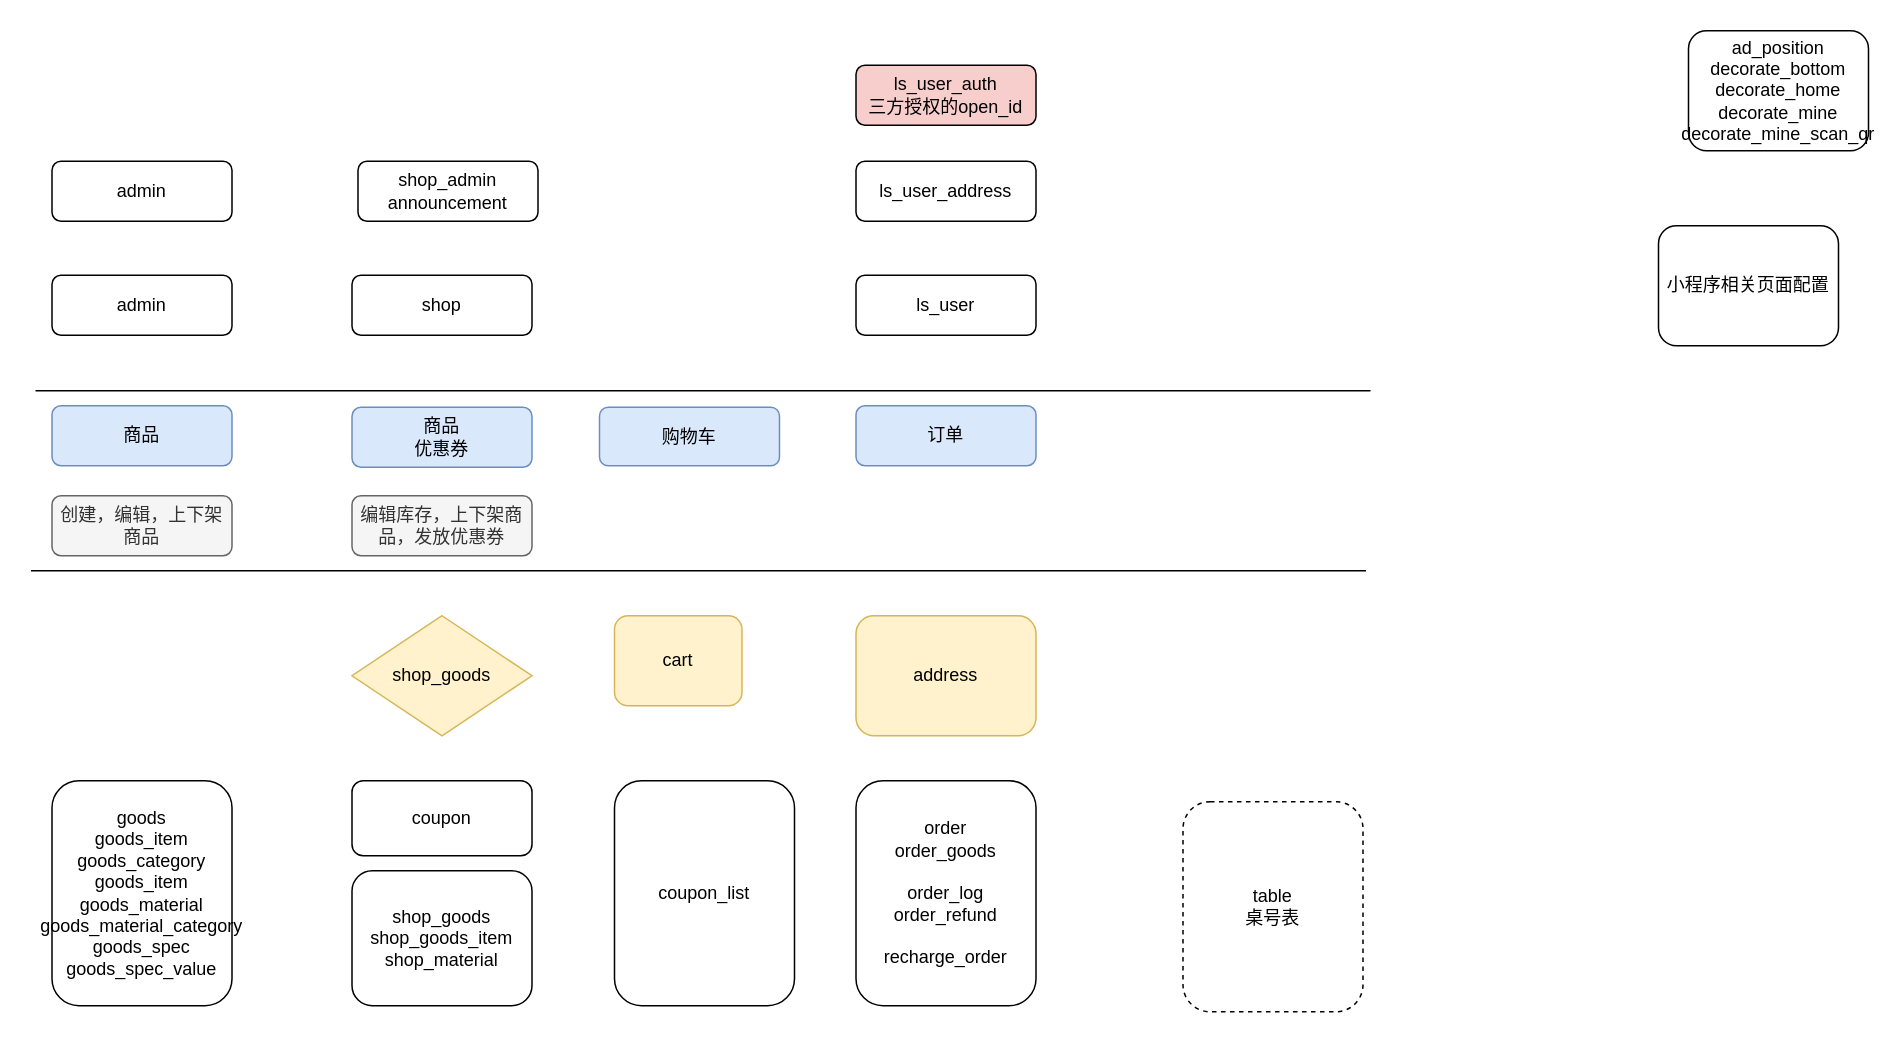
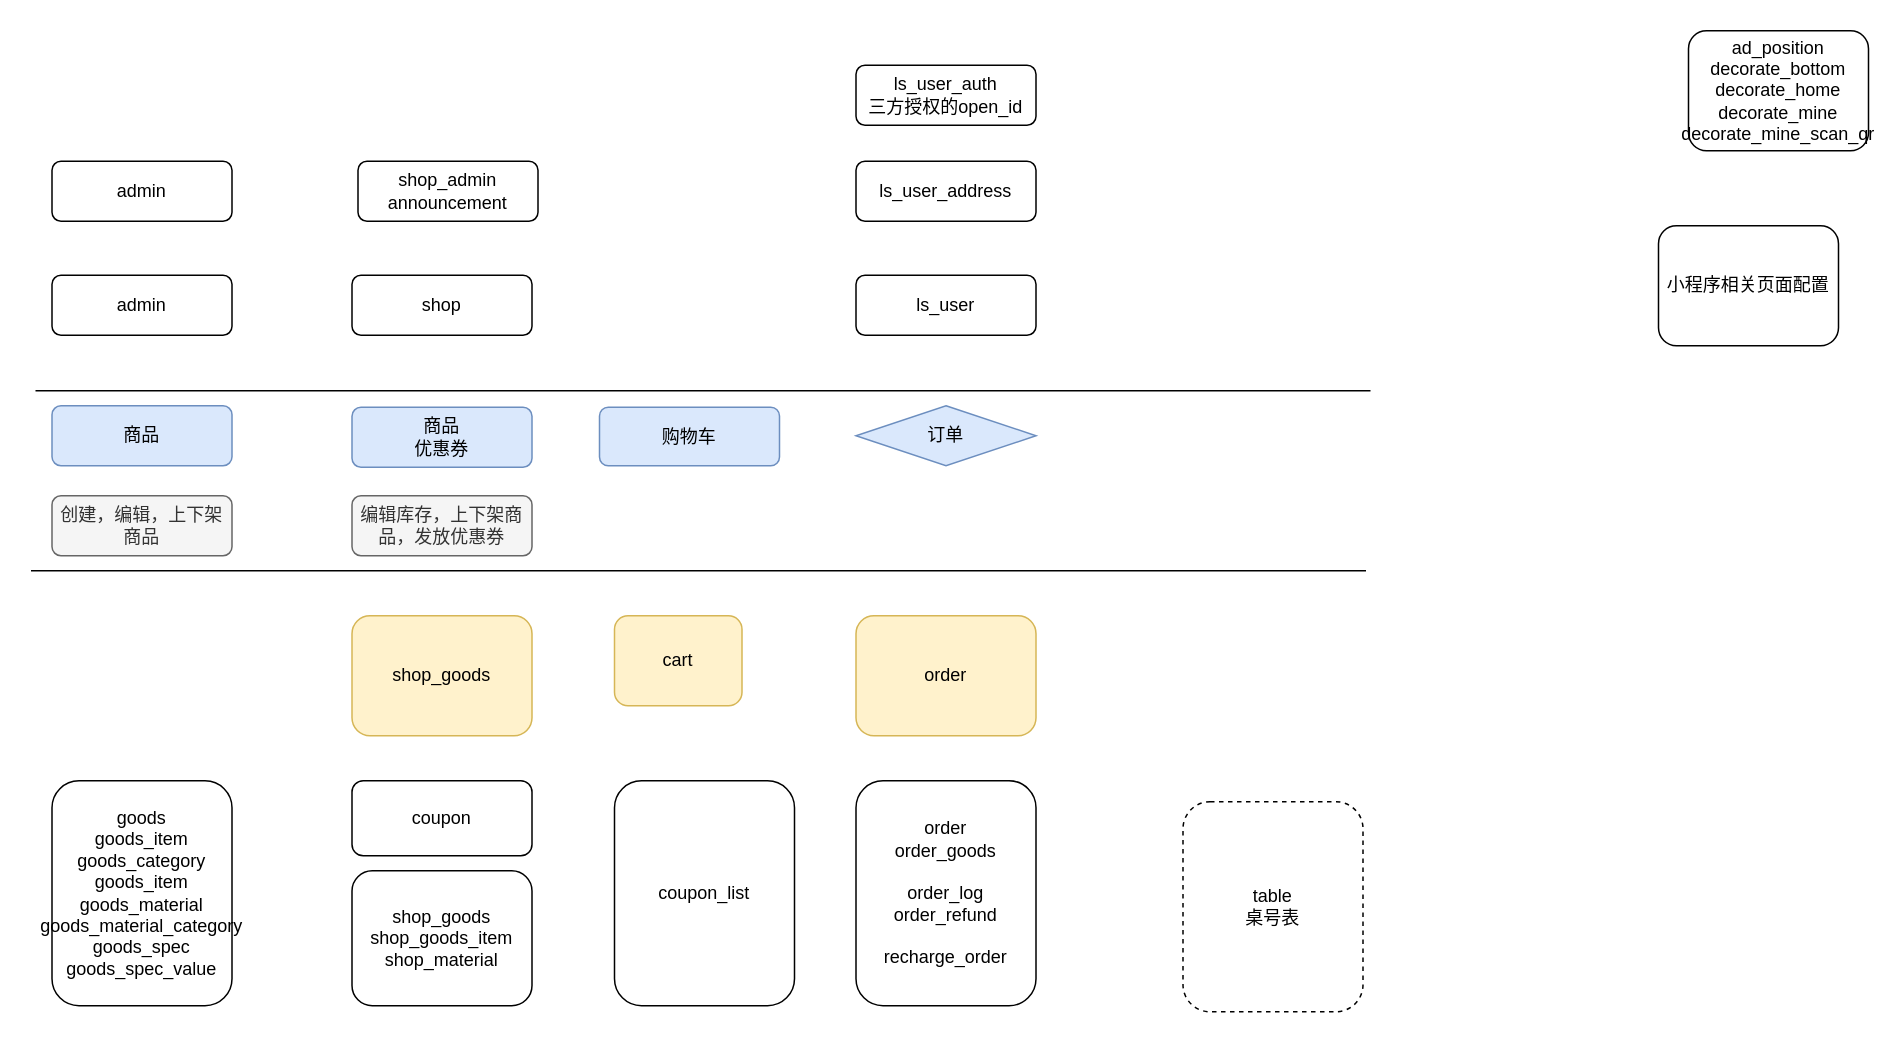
(946, 95) -> (946, 95)
(946, 436) -> (946, 436)
(442, 676) -> (442, 676)
(946, 676) -> (946, 676)
